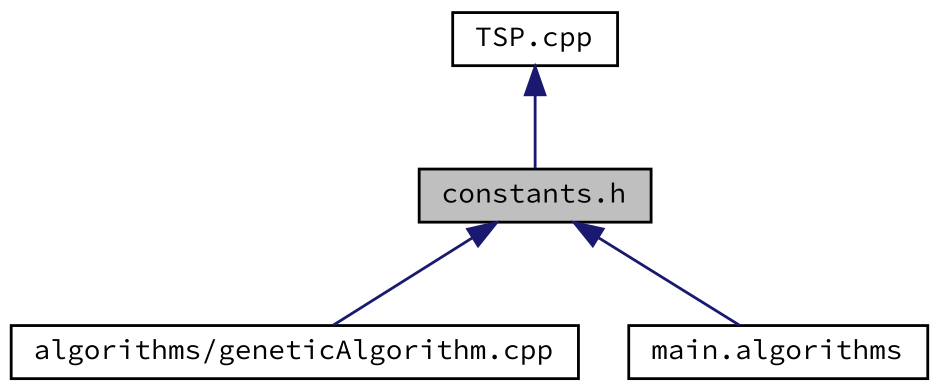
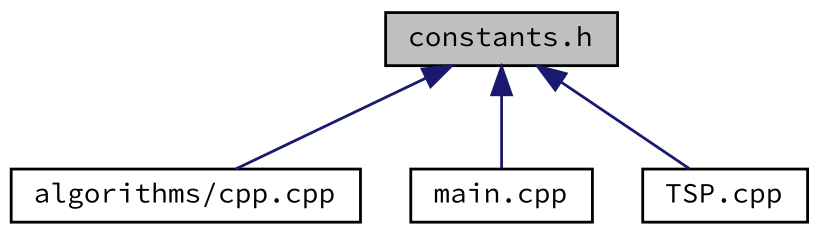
(535, 132) -> (625, 125)
(295, 352) -> (186, 196)
(778, 352) -> (502, 196)
